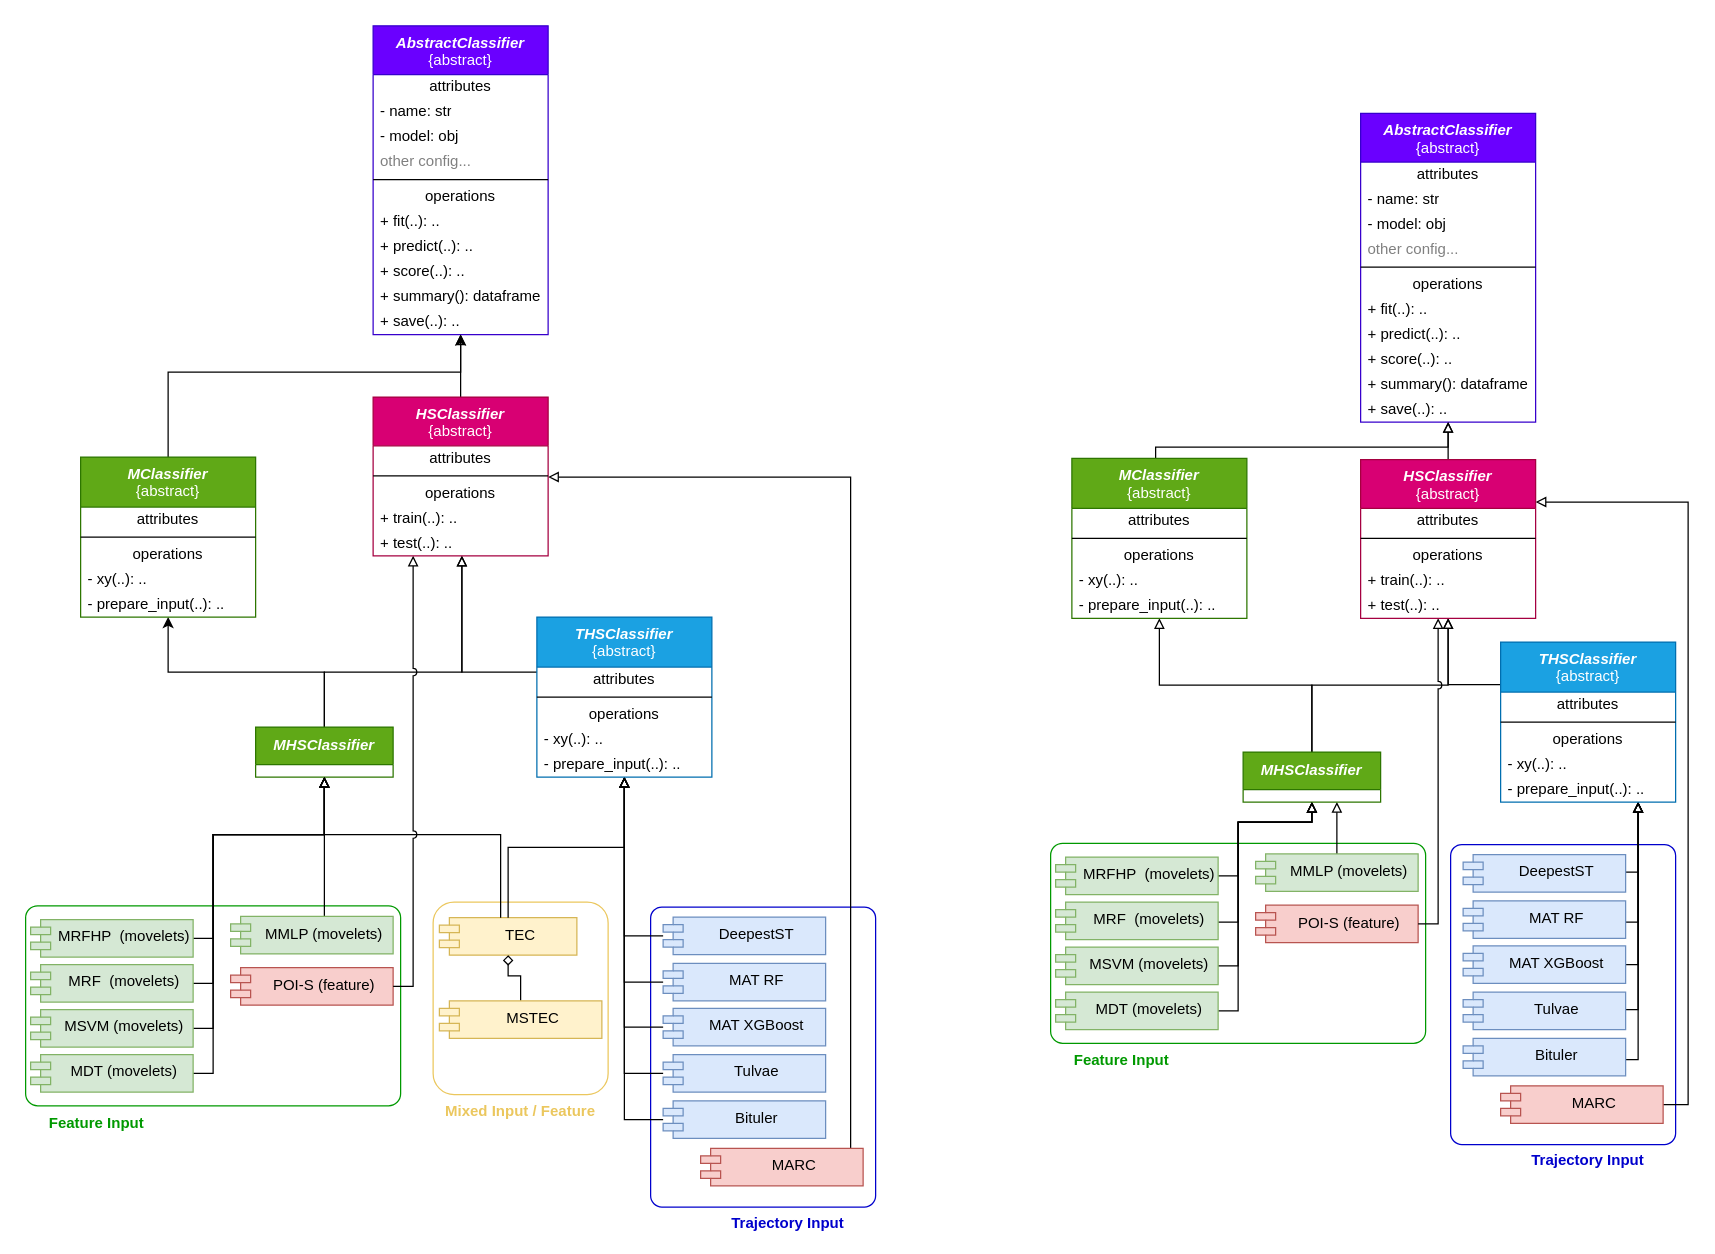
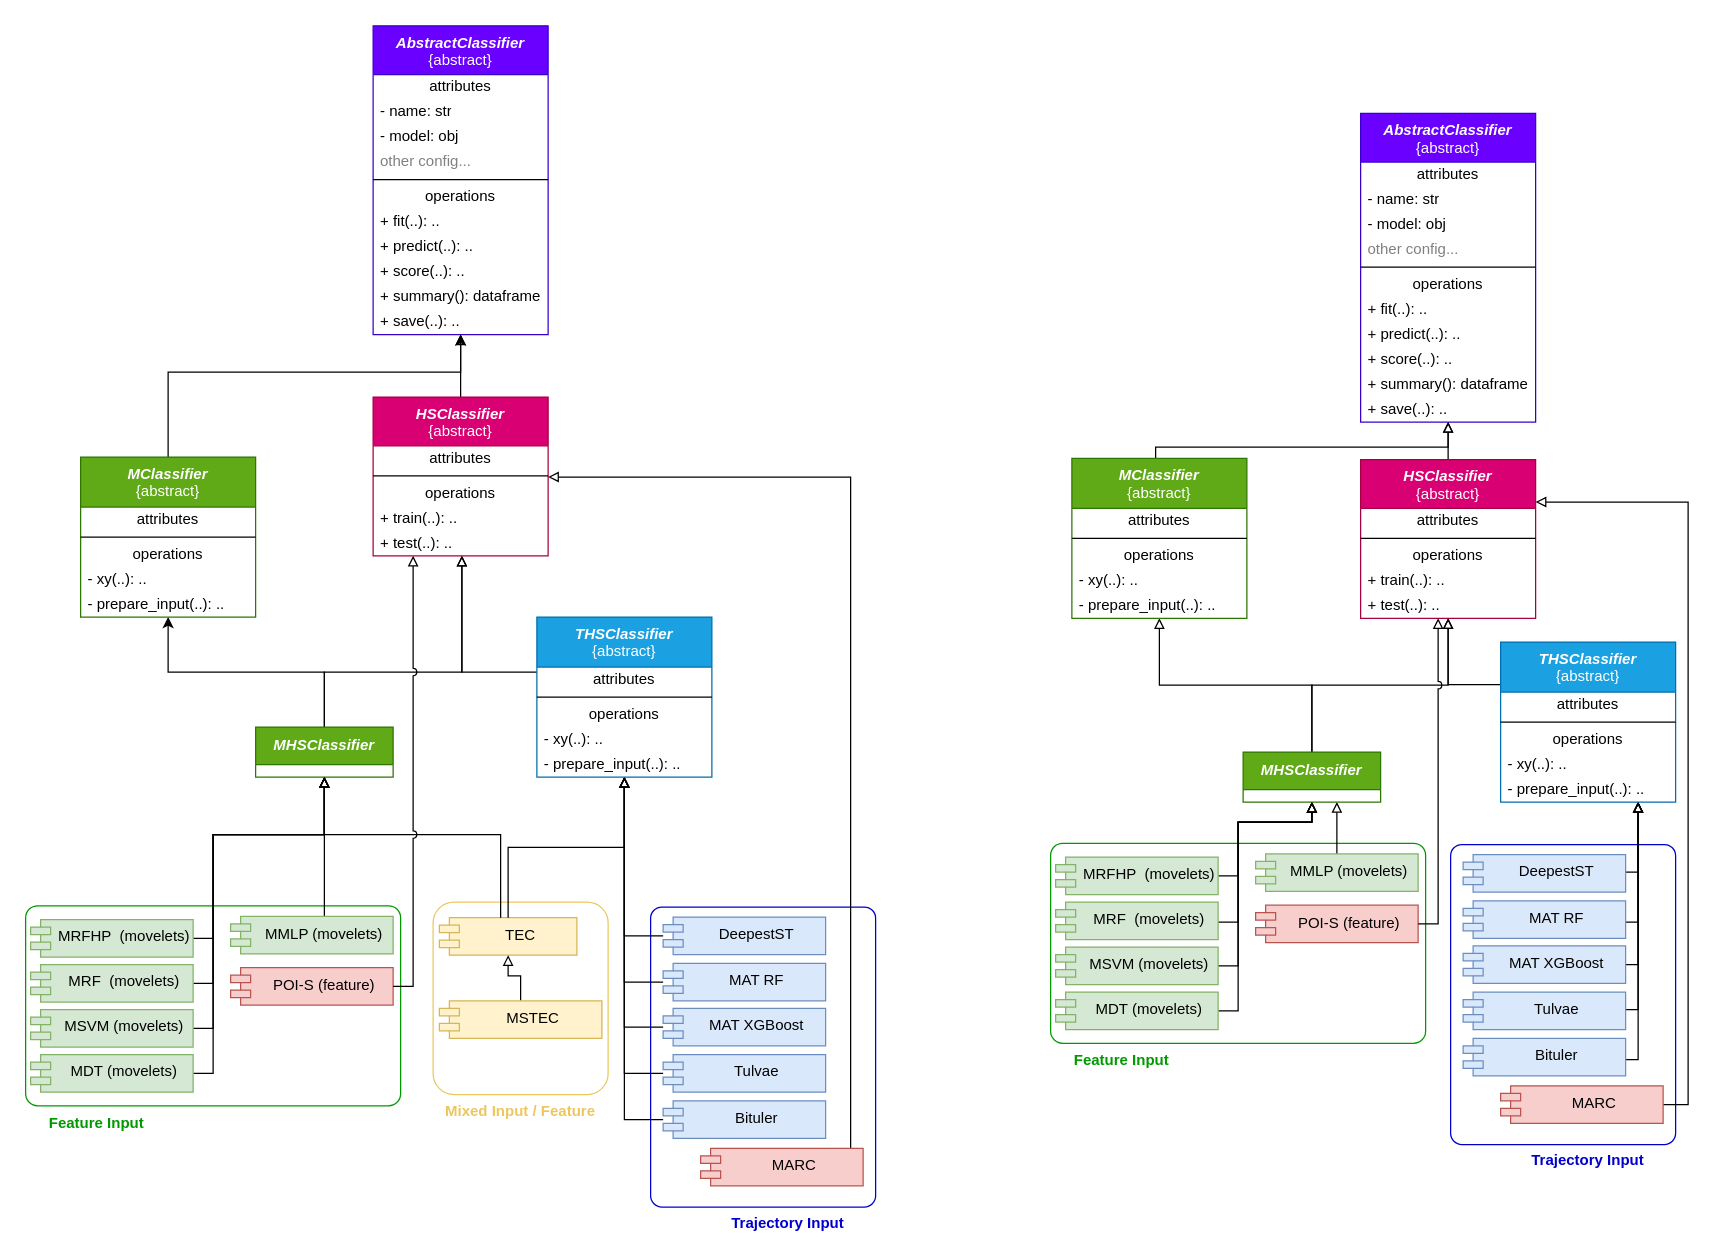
(508, 966) -> (508, 966)
